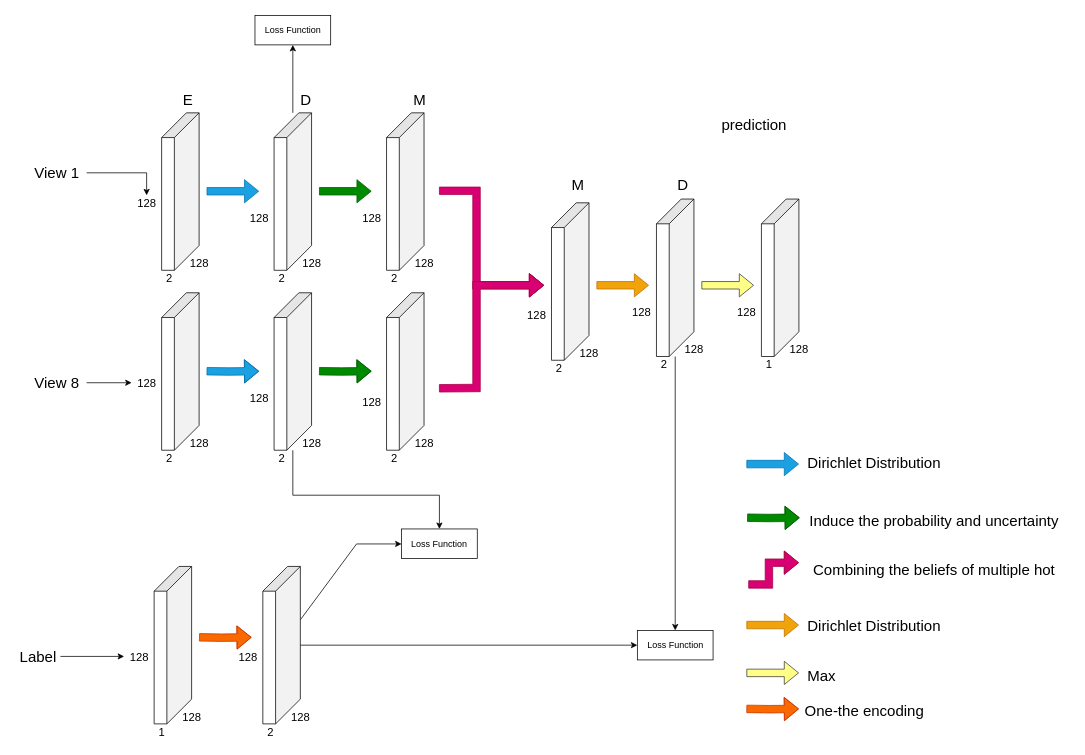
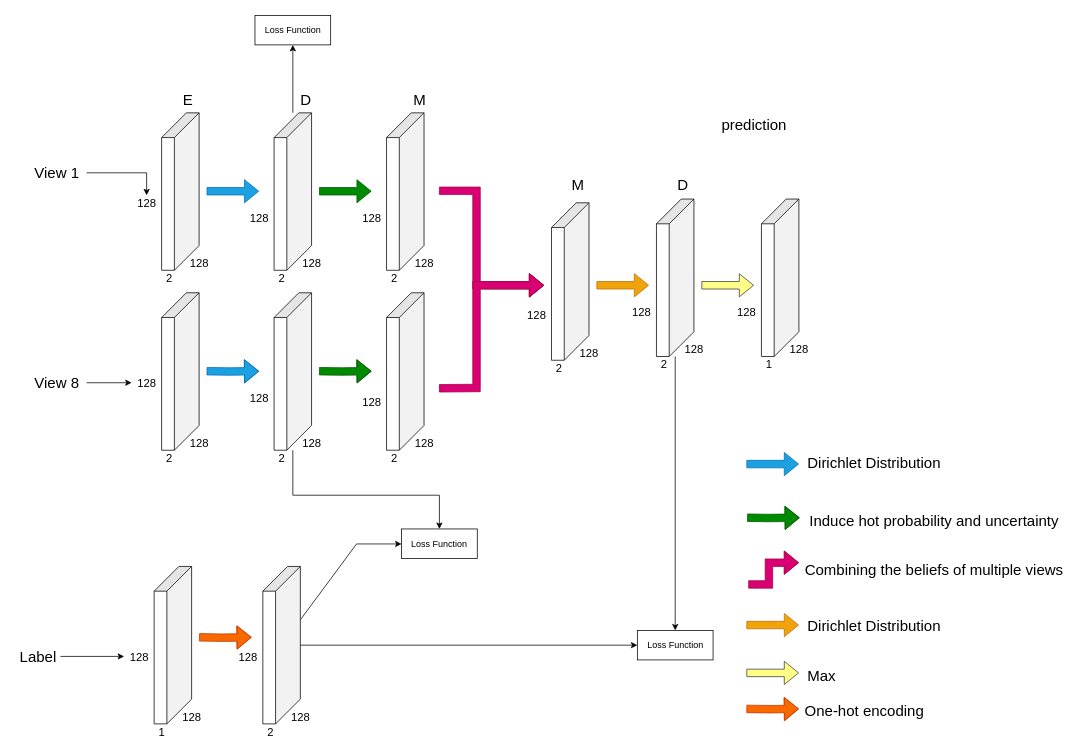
(935, 522) -> (935, 522)
(935, 570) -> (935, 570)
(865, 711) -> (865, 711)
